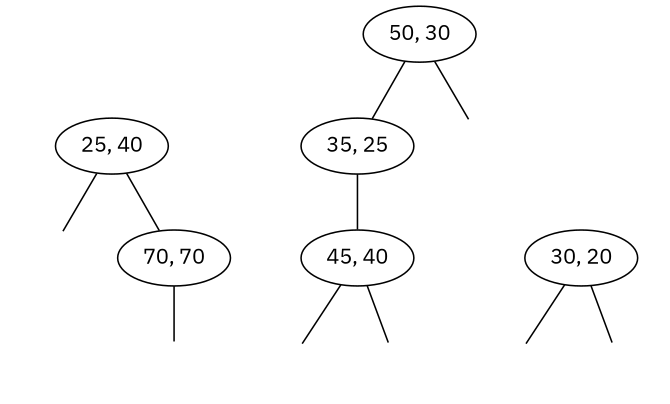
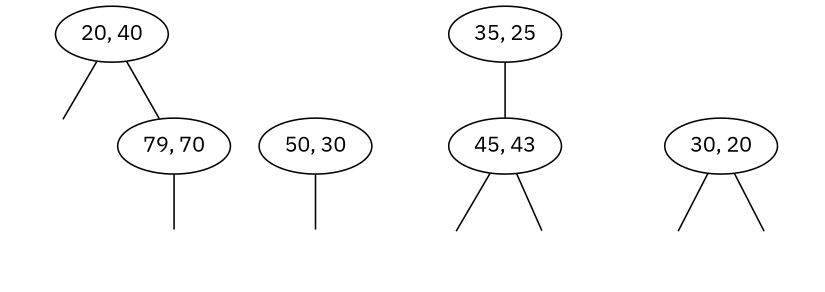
(389, 90) -> none
(112, 146) -> (112, 34)
(174, 258) -> (174, 146)
(357, 258) -> (505, 146)
